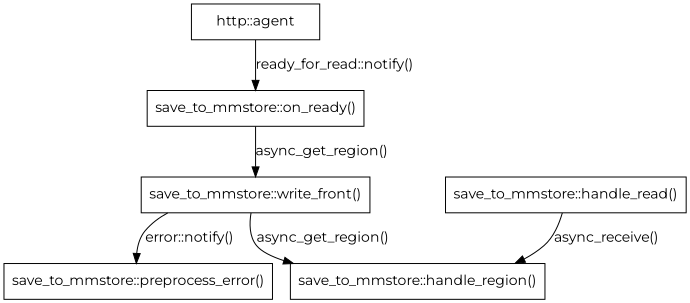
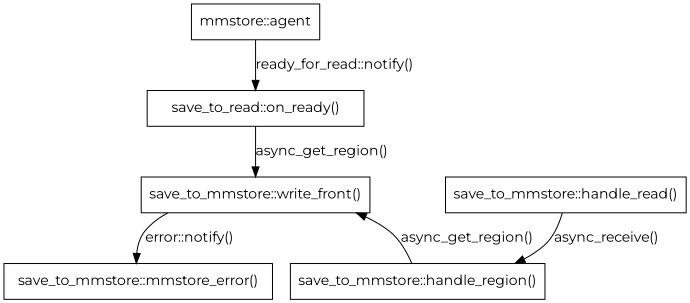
(256, 22) -> (256, 22)
(256, 108) -> (256, 108)
(256, 245) -> (394, 235)
(138, 281) -> (138, 281)
